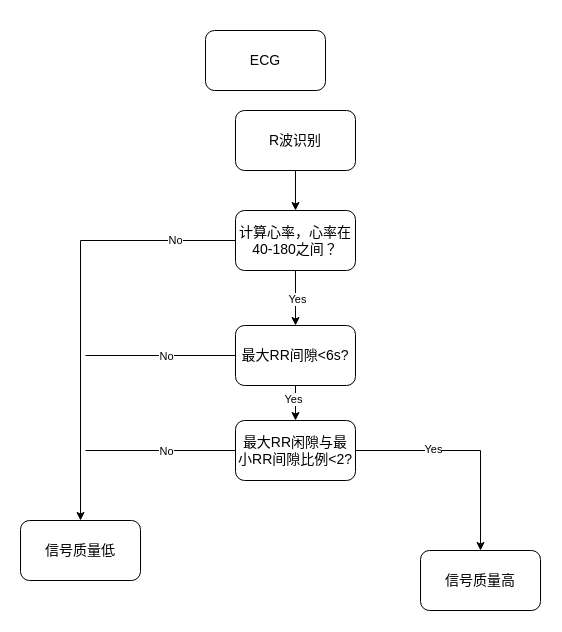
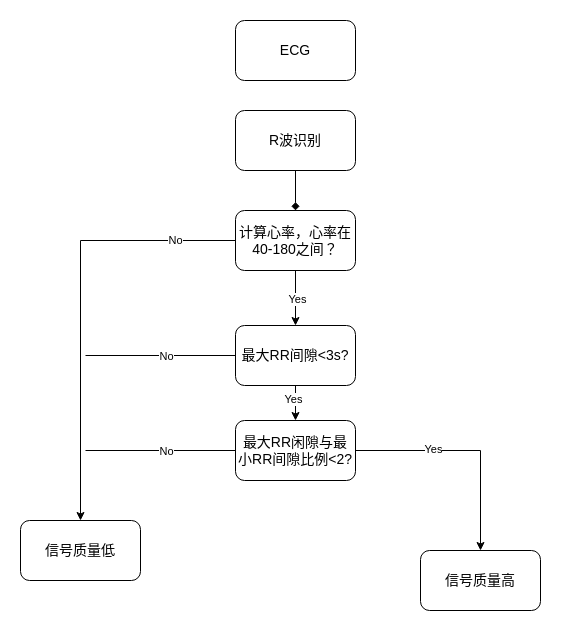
(266, 61) -> (296, 51)
(296, 202) -> (296, 201)
(296, 356) -> (296, 356)
